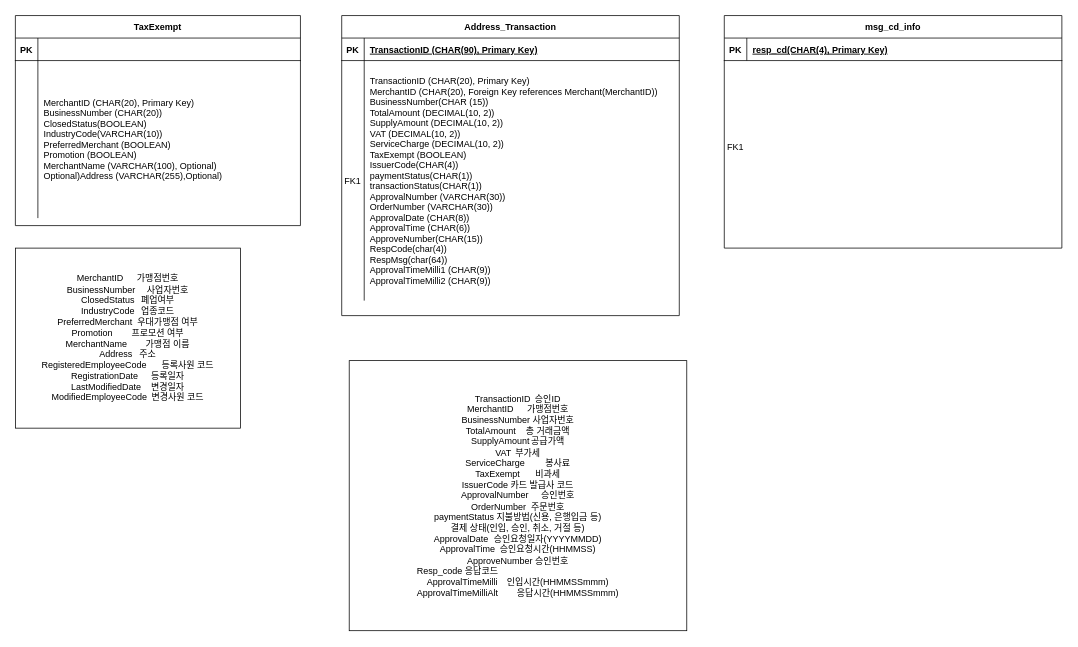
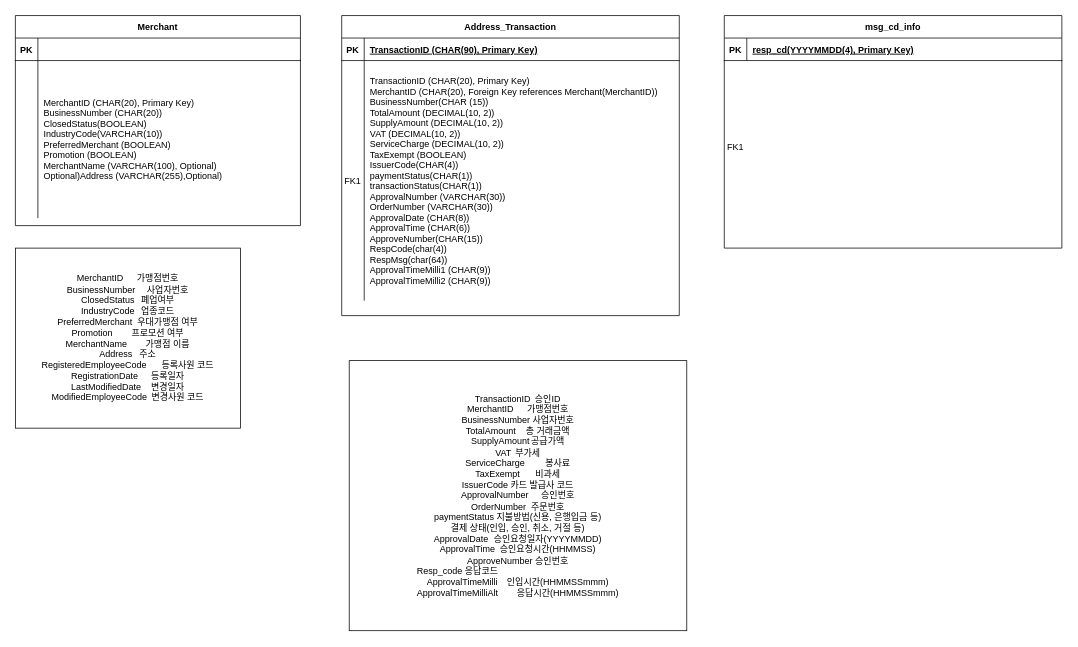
(158, 27) -> (158, 27)
(821, 50) -> (831, 50)
